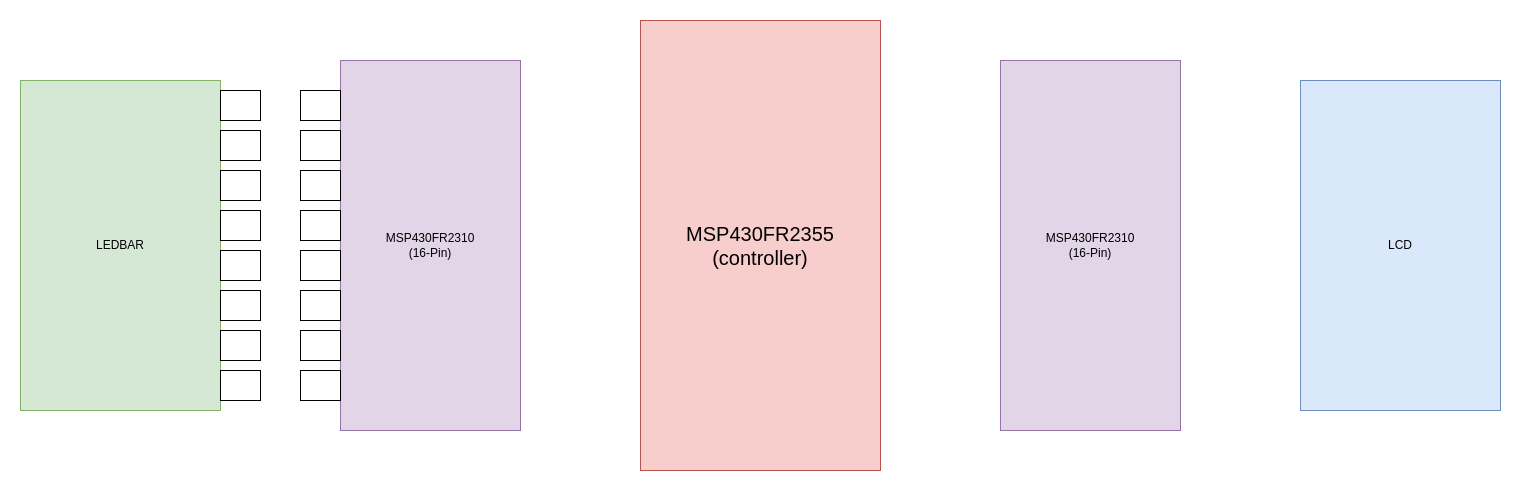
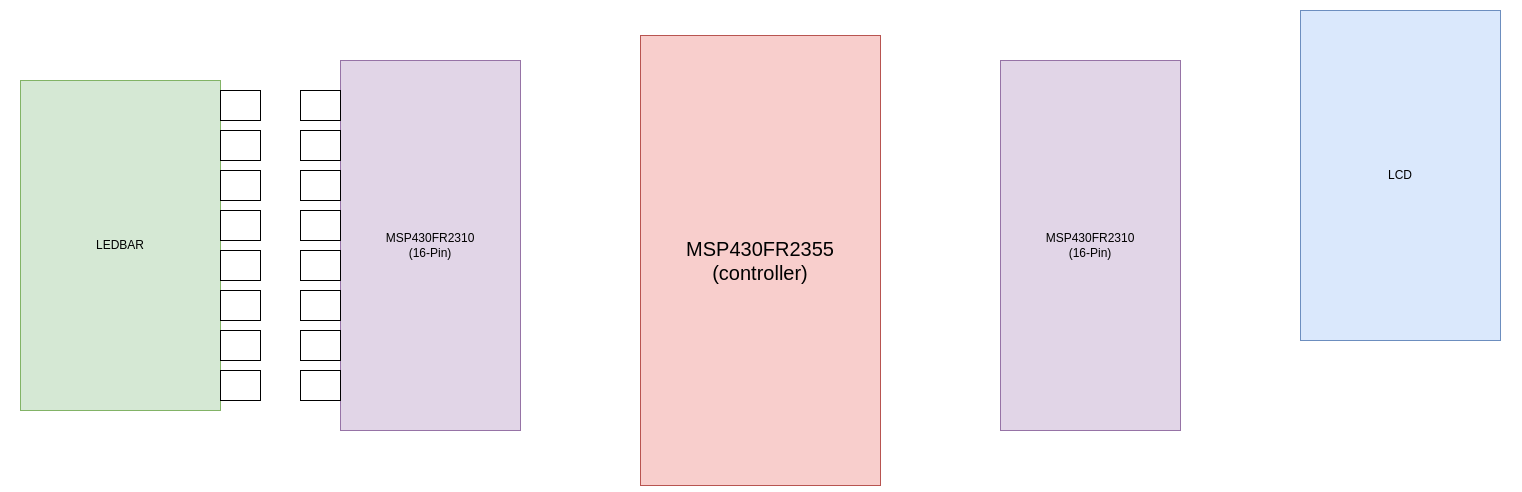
(761, 246) -> (761, 261)
(1401, 246) -> (1401, 176)
